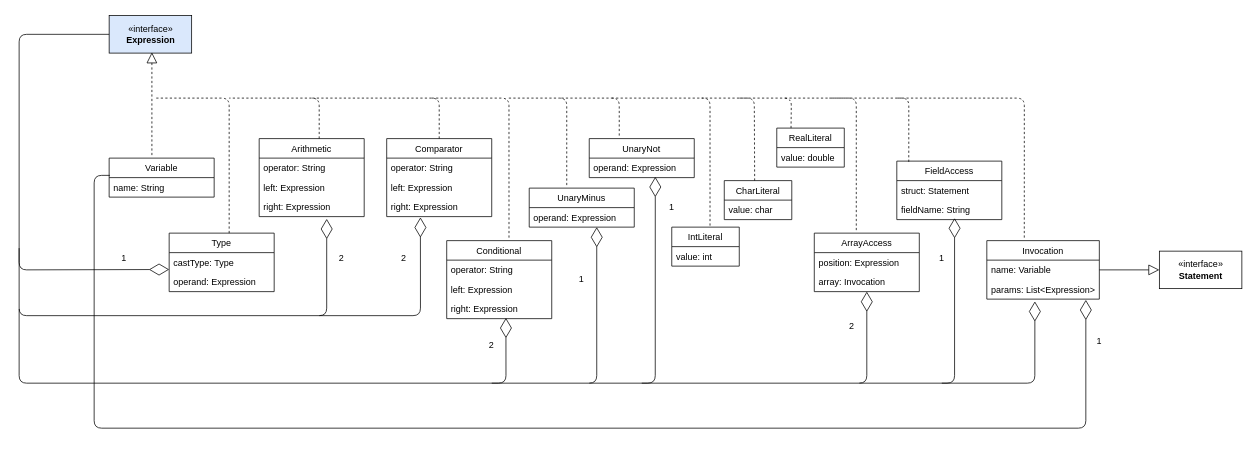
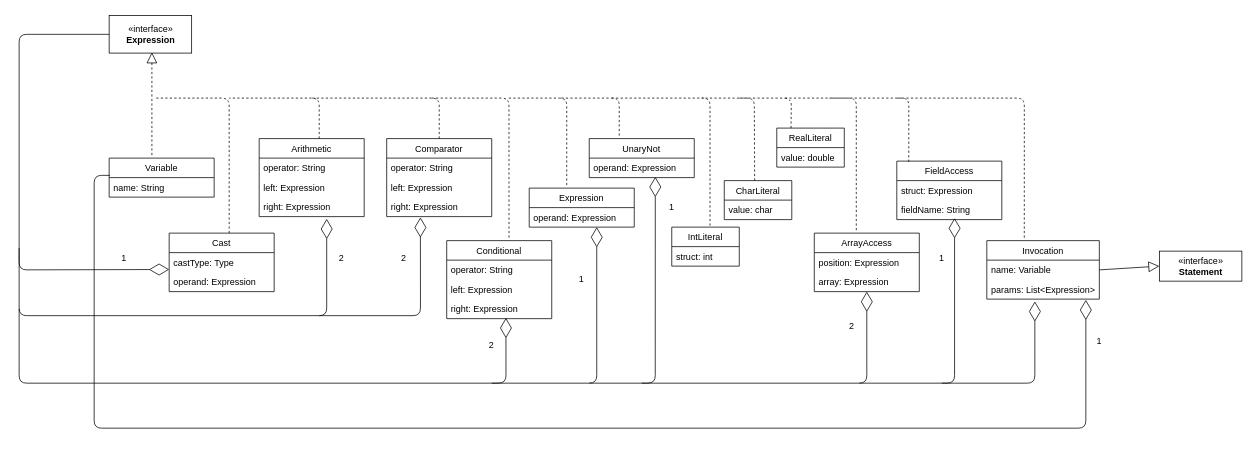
(150, 34) -> (150, 34)
(941, 191) -> (943, 191)
(581, 198) -> (581, 198)
(221, 243) -> (221, 243)
(696, 257) -> (700, 257)
(1200, 270) -> (1200, 266)
(858, 282) -> (858, 282)
